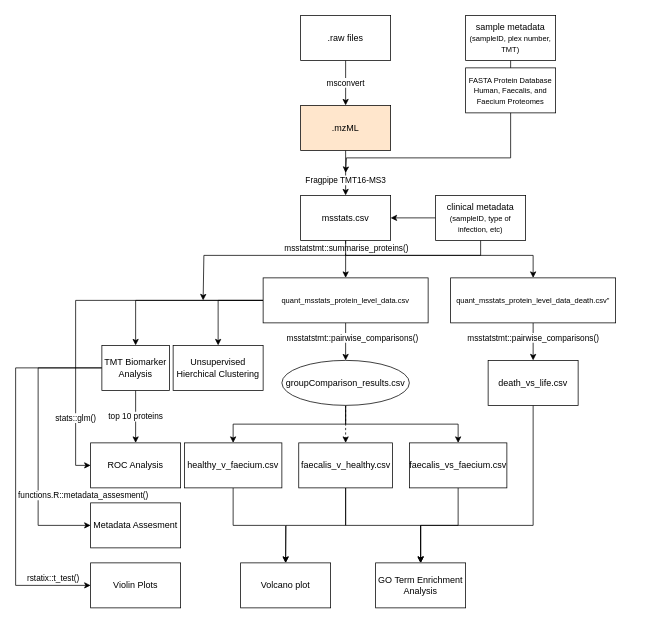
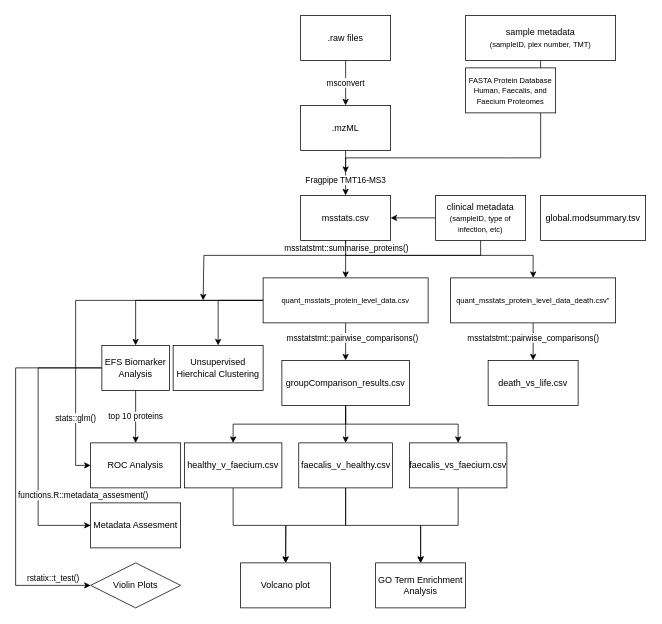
(510, 38) -> (540, 38)
(345, 128) -> (345, 128)
none -> (593, 218)
(135, 368) -> (135, 368)
(345, 383) -> (345, 383)
(345, 432) -> (345, 432)
(533, 502) -> none
(135, 585) -> (135, 585)
